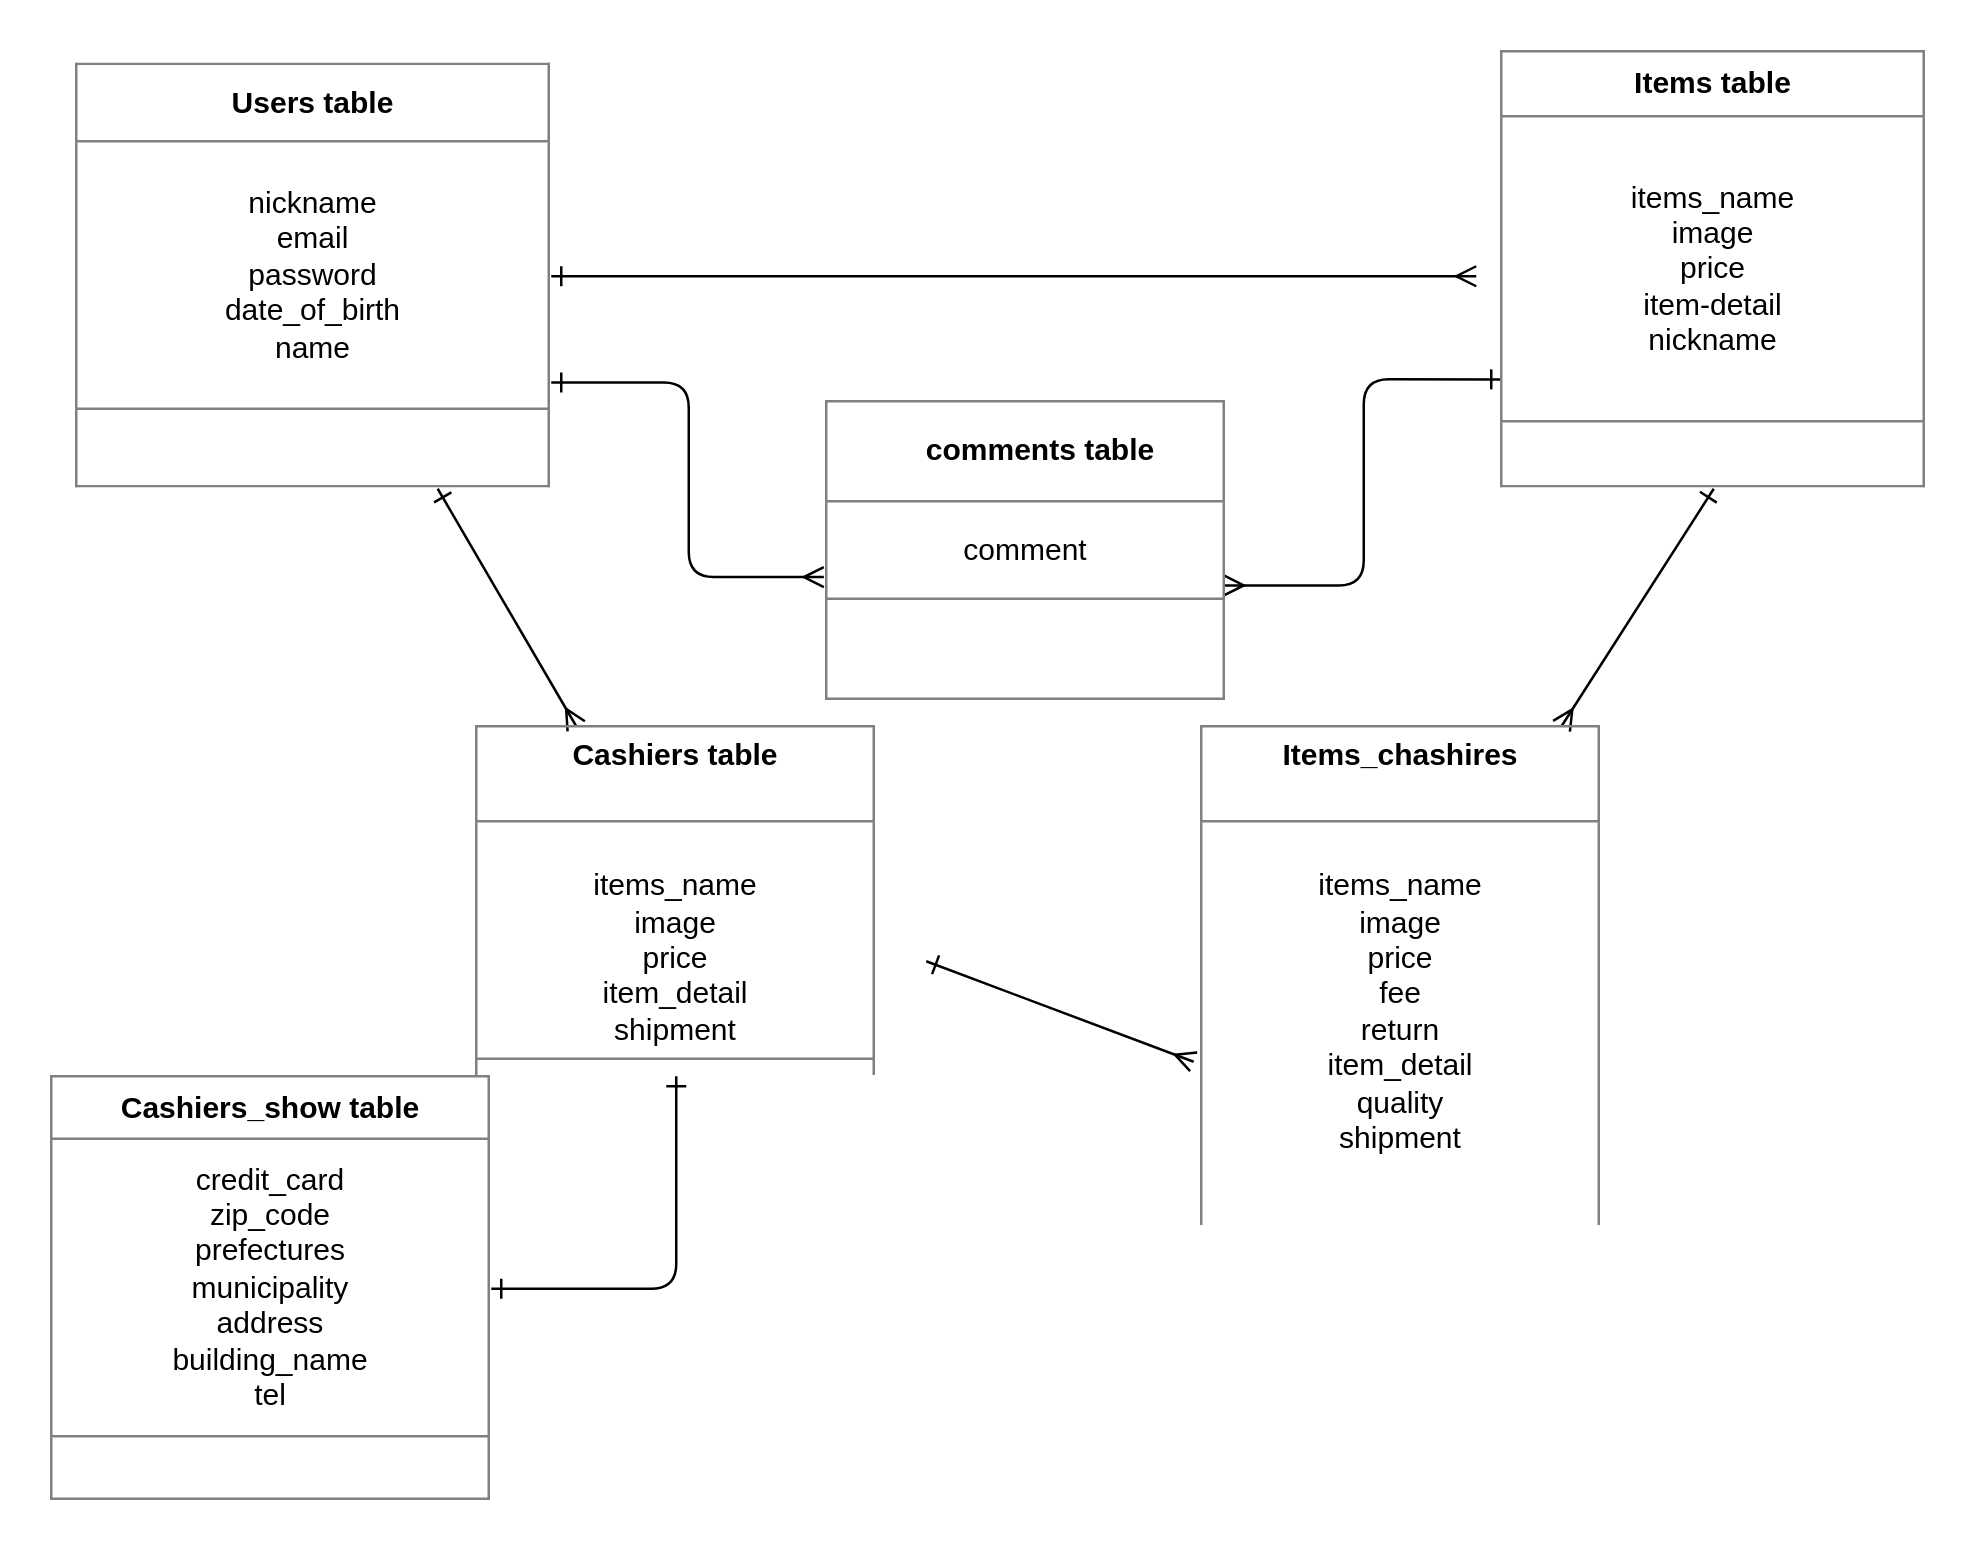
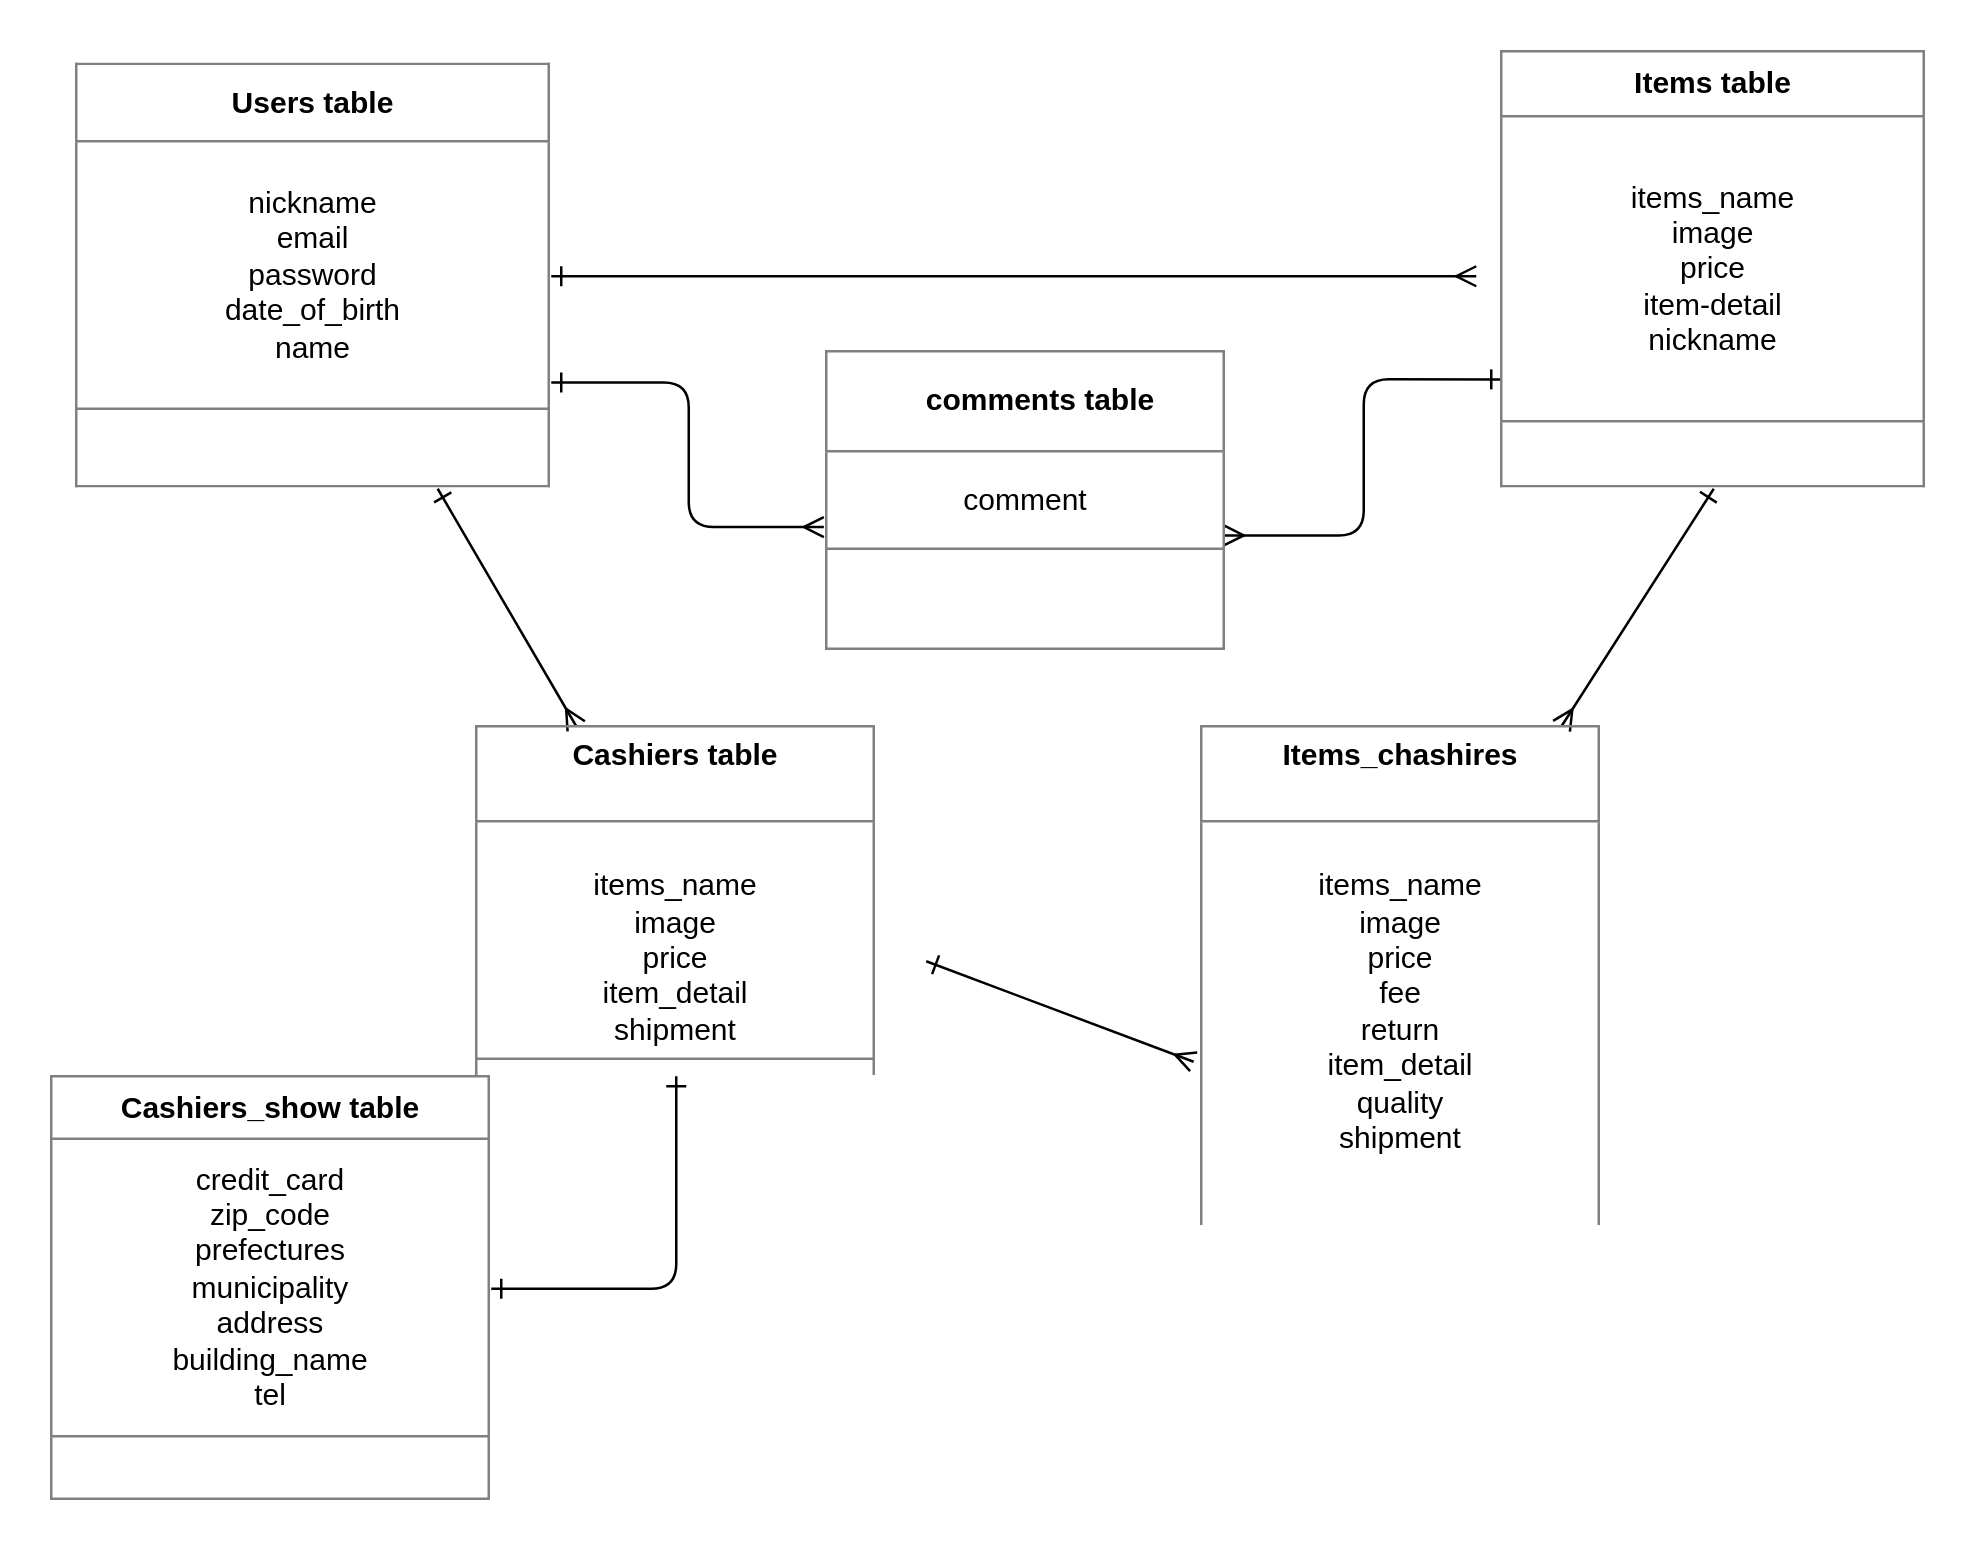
(1026, 551) -> (1026, 501)
